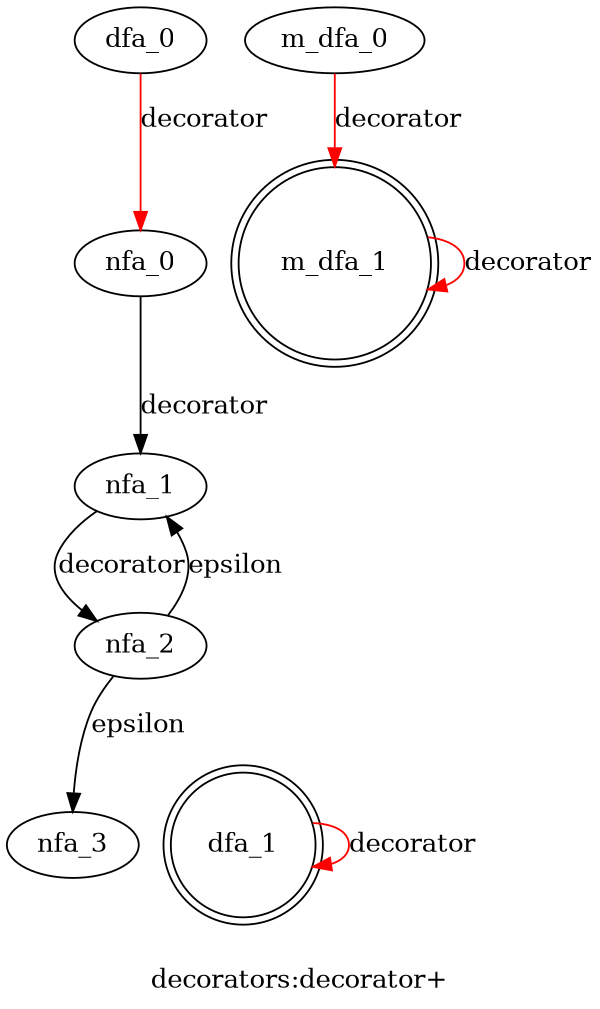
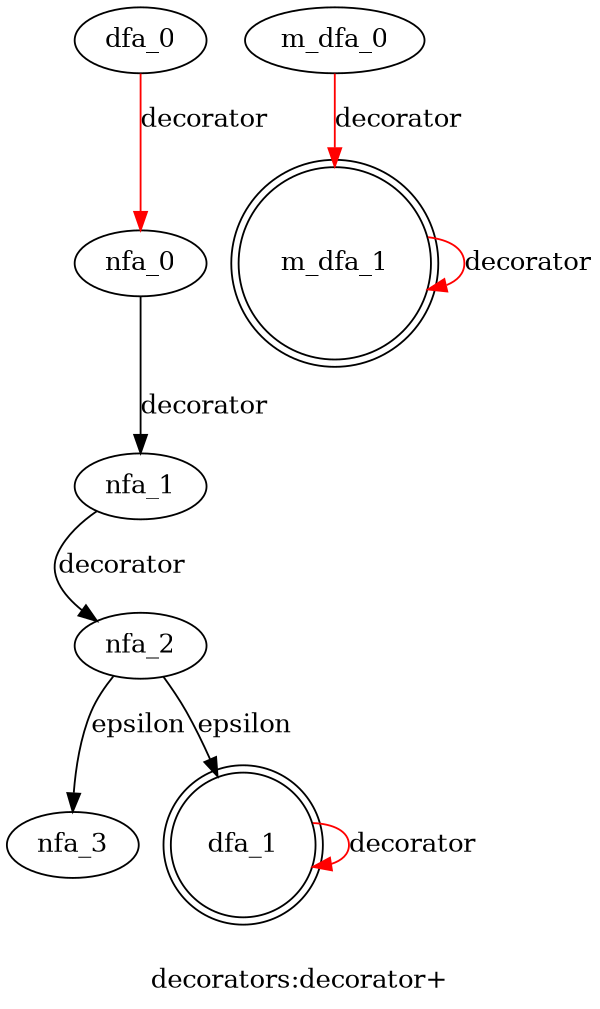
(188, 575) -> (189, 717)
